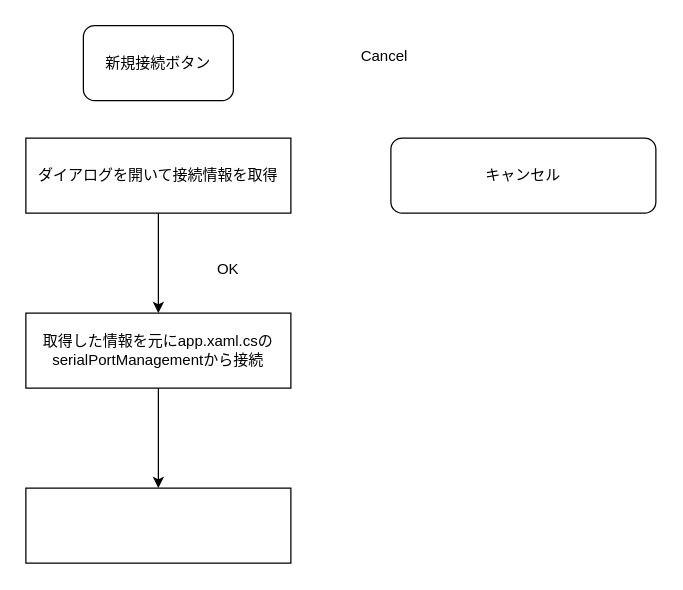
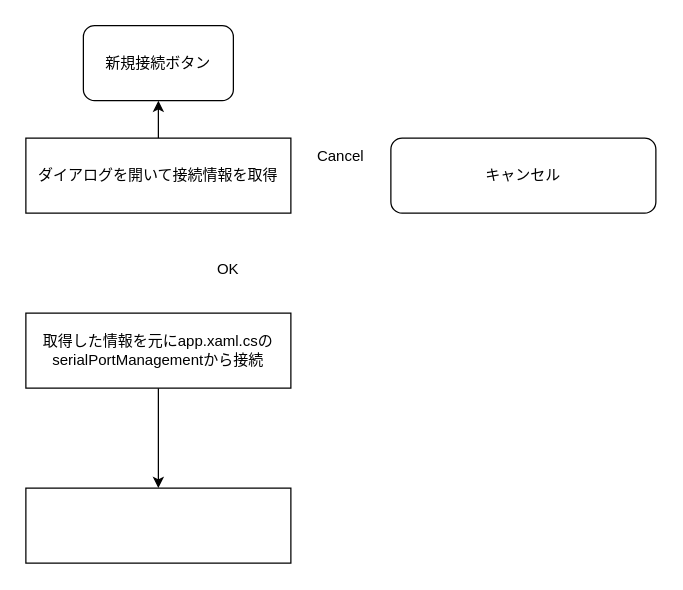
(384, 57) -> (341, 157)
(158, 259) -> (158, 124)
